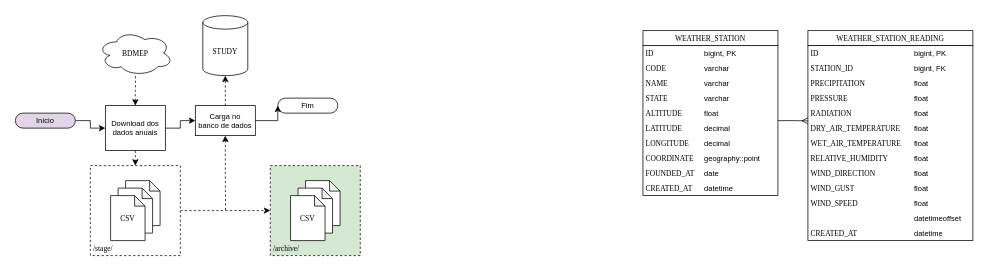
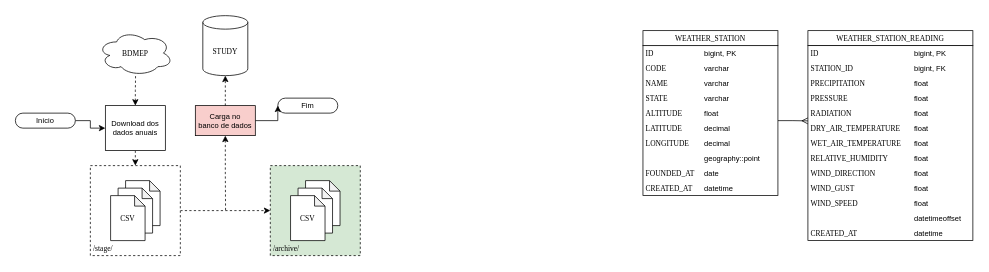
(45, 120) -> (45, 120)
(180, 120) -> none
(225, 120) -> (225, 120)
(673, 158) -> none
